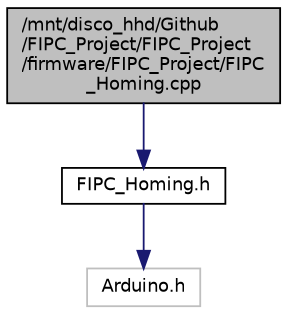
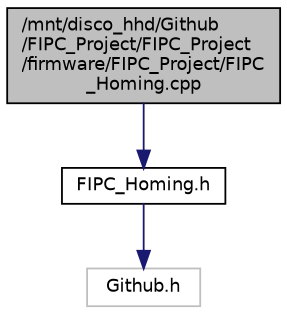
(144, 287) -> (144, 287)
